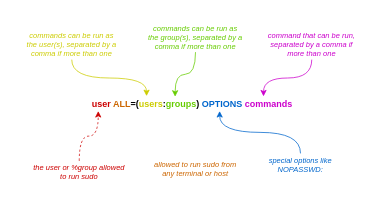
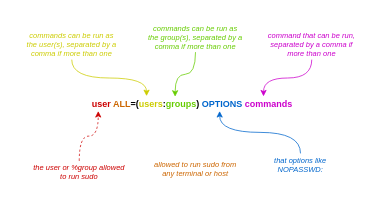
(300, 165) -> (300, 165)
